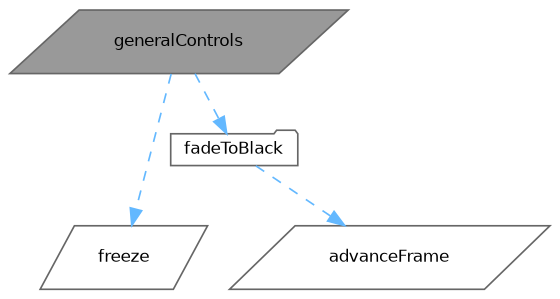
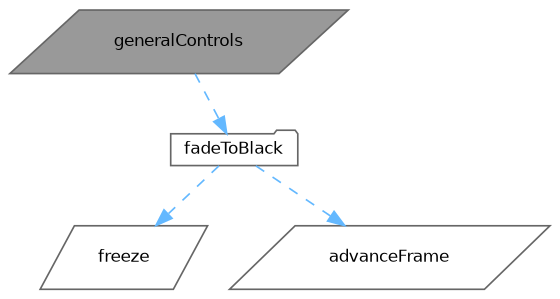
(154, 141) -> (194, 190)
